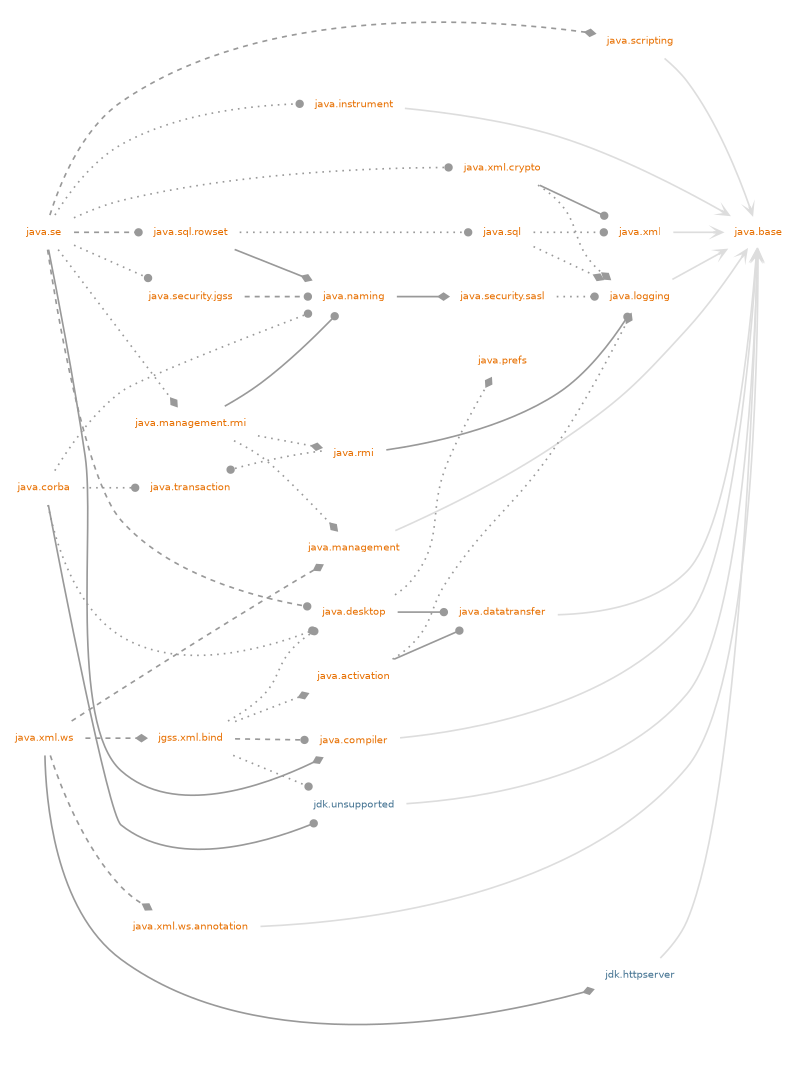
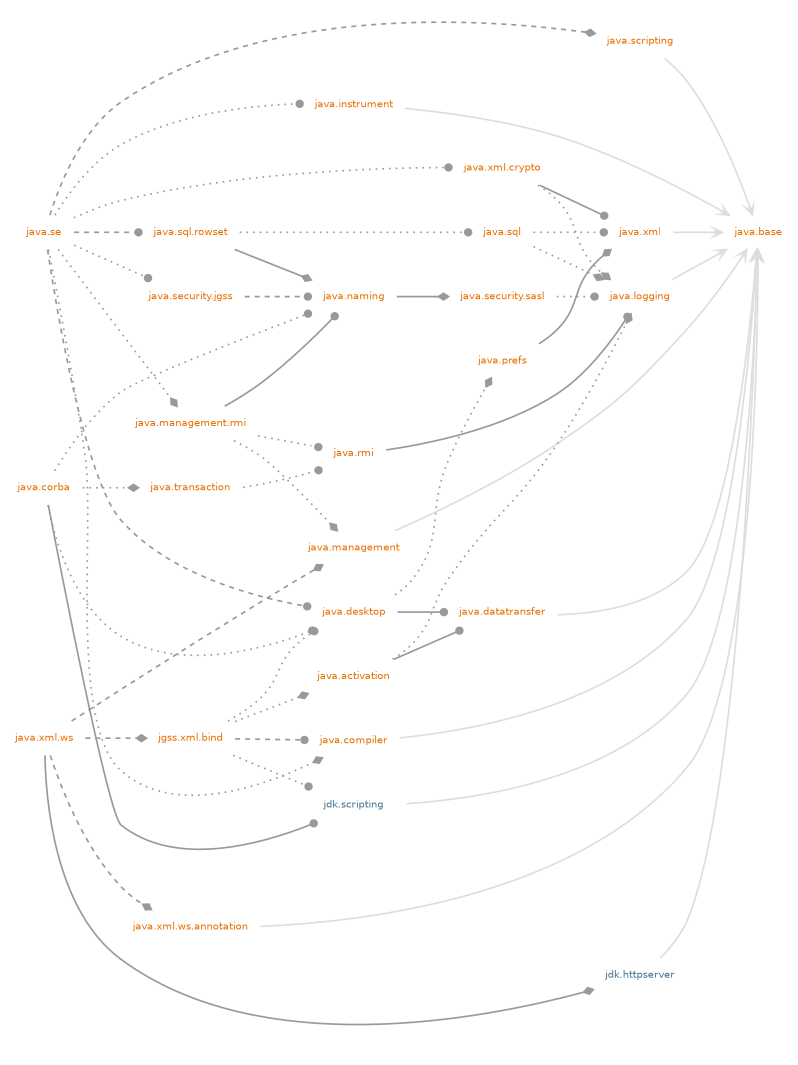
none -> (574, 302)
(285, 441) -> (285, 441)
(277, 458) -> (279, 480)
(110, 488) -> (110, 488)
(87, 614) -> (87, 614)
(354, 805) -> (354, 805)
